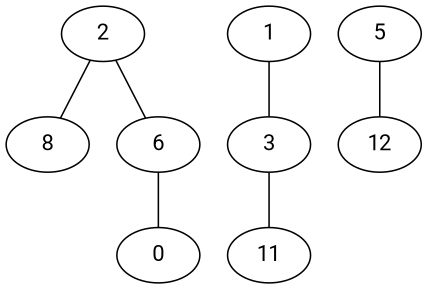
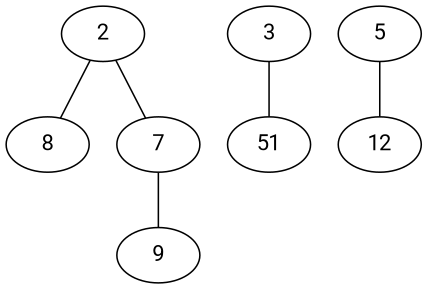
(269, 34) -> none
(158, 145) -> (158, 145)
(158, 255) -> (158, 255)
(269, 255) -> (269, 145)
